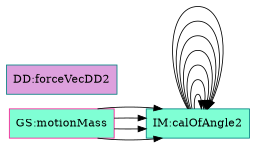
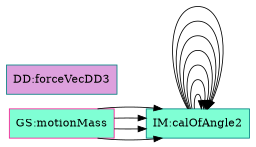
(62, 80) -> (62, 80)
